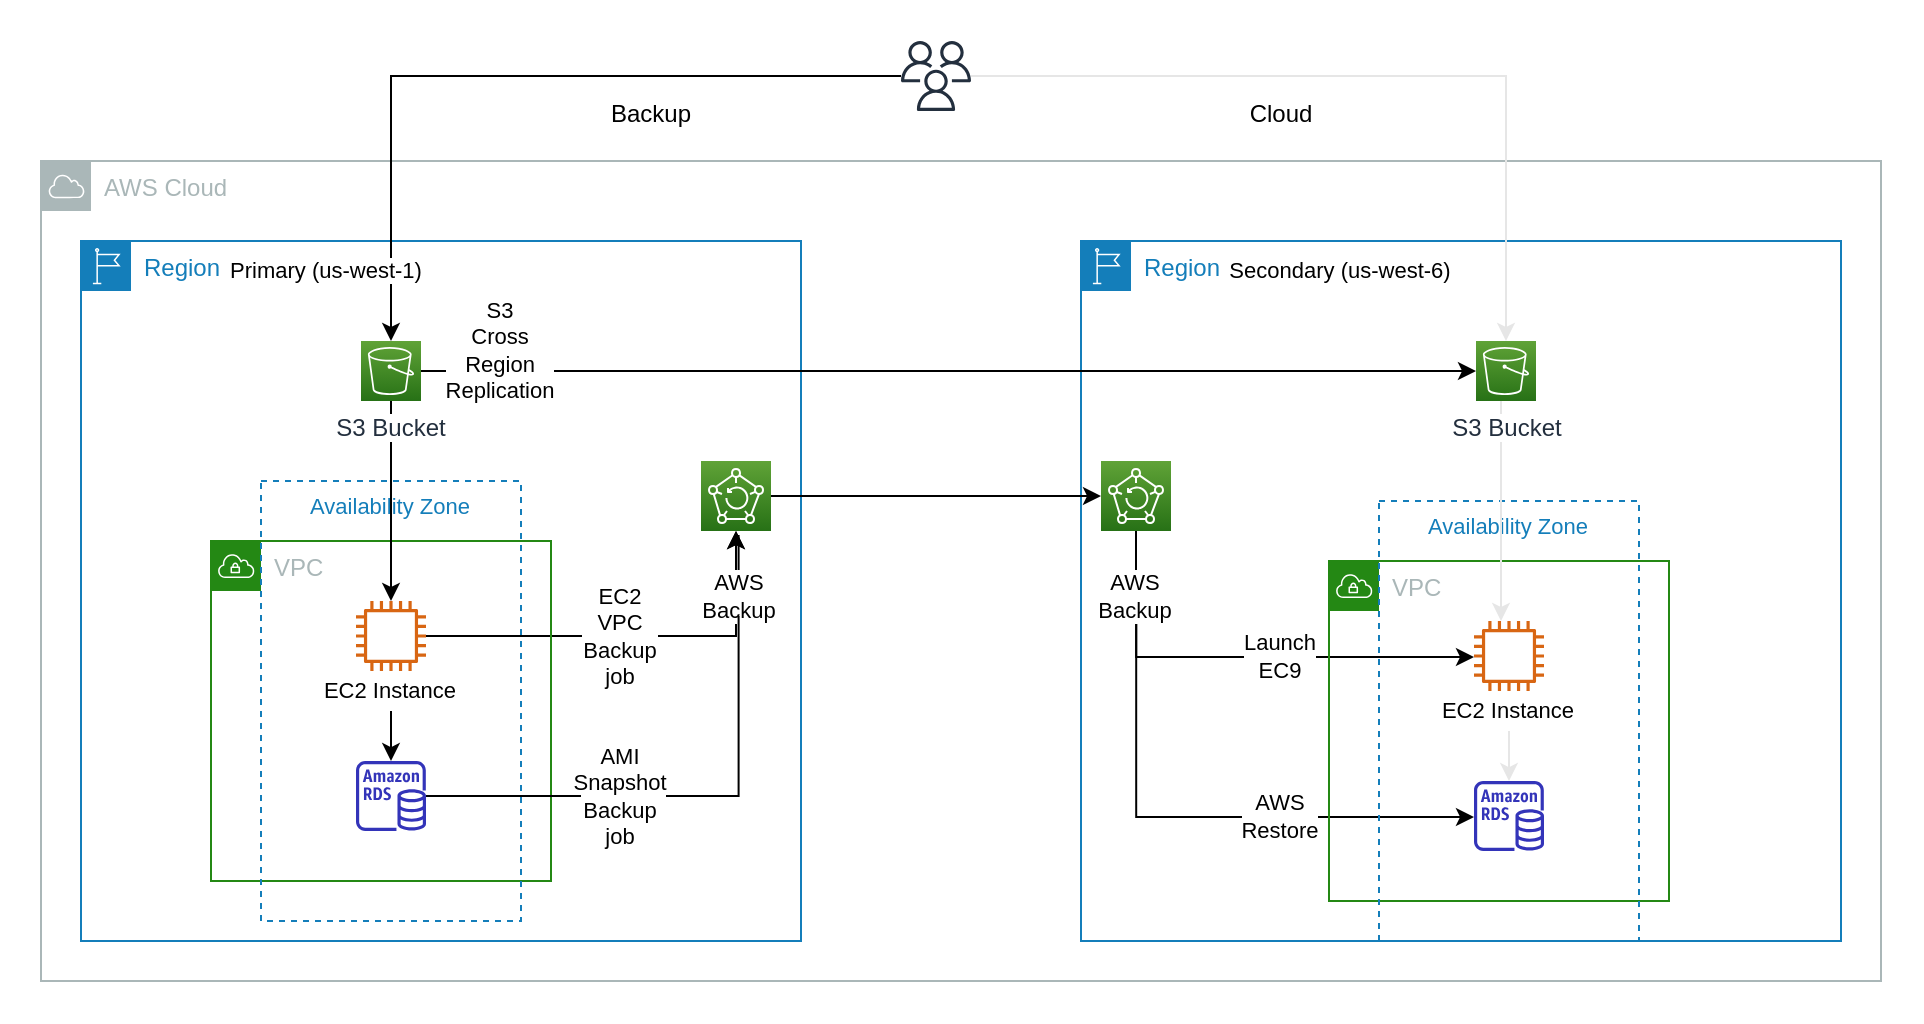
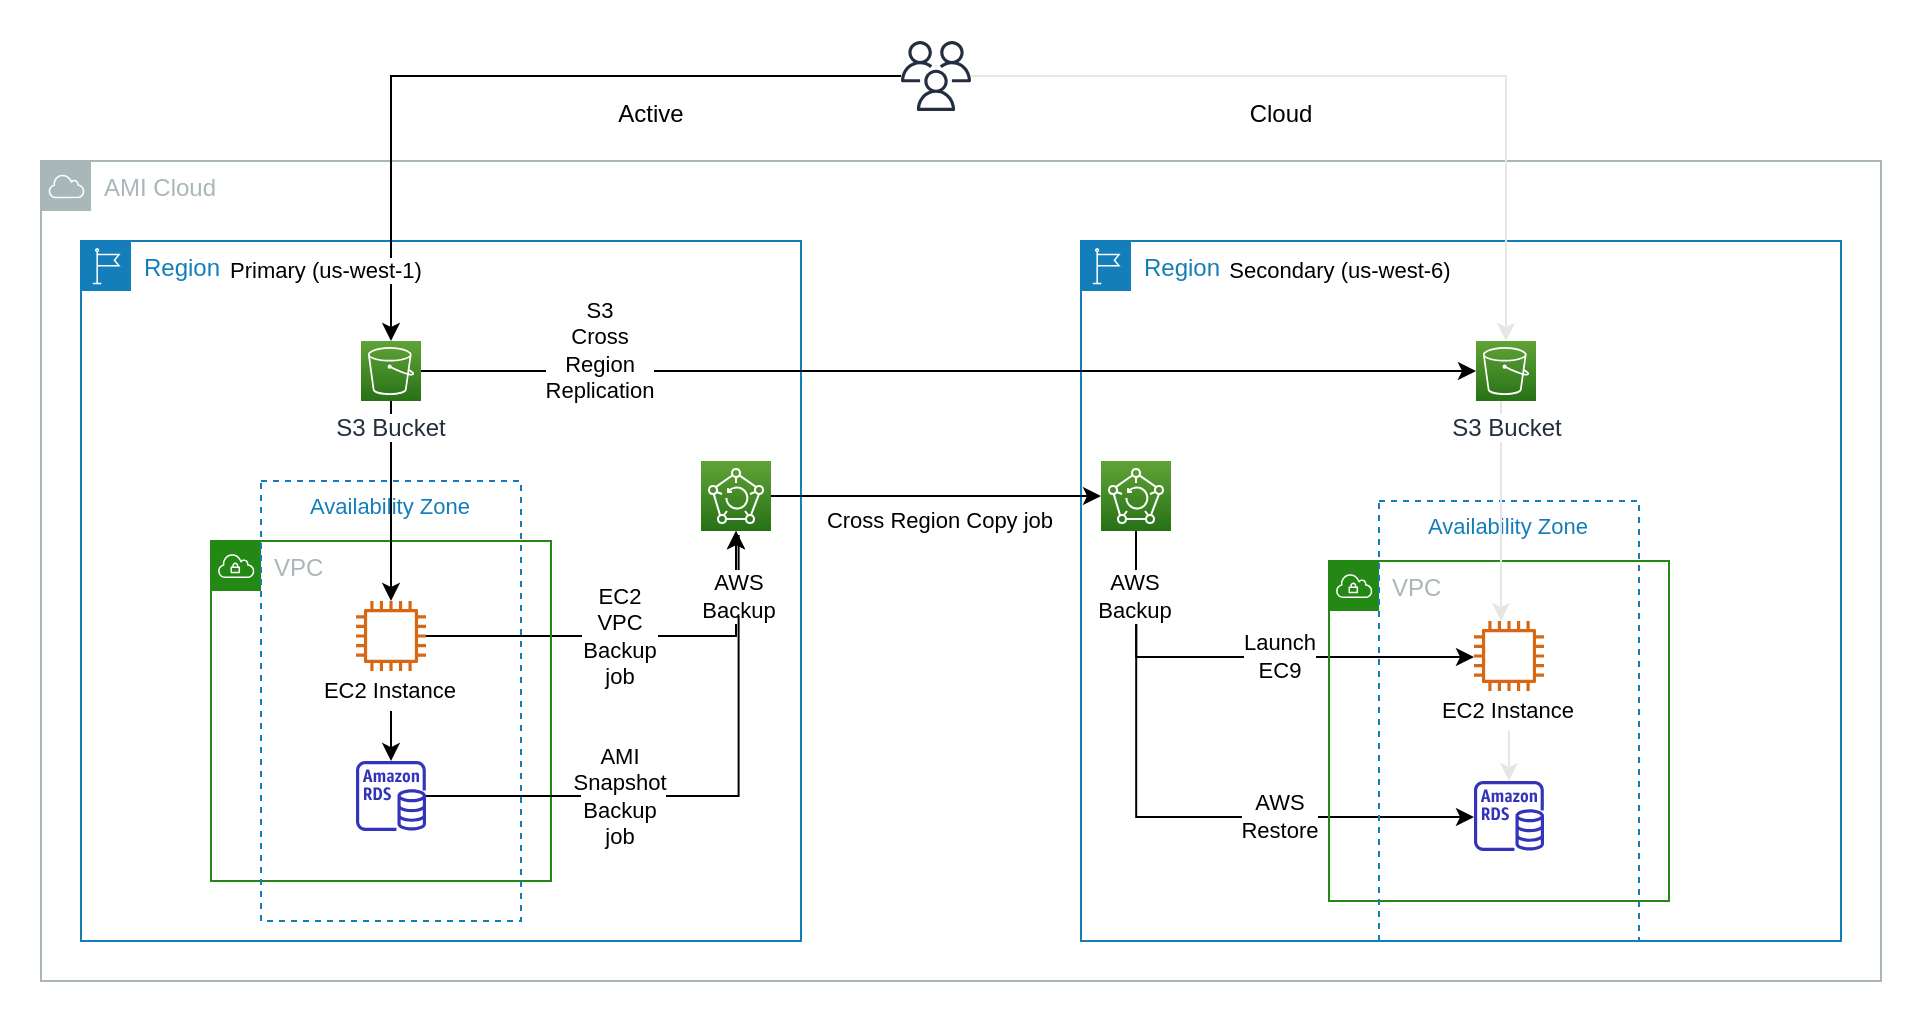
(652, 115) -> (652, 115)
(159, 189) -> (159, 189)
(501, 351) -> (601, 351)
none -> (941, 521)
